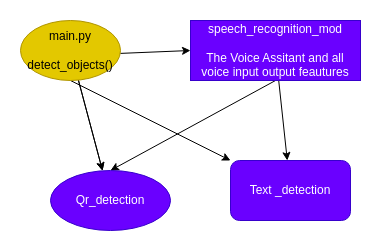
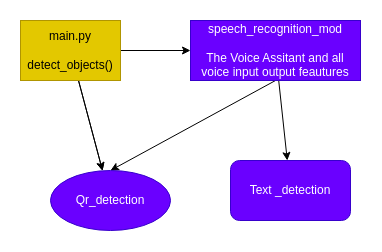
(71, 51) -> (71, 51)
(148, 119) -> none
